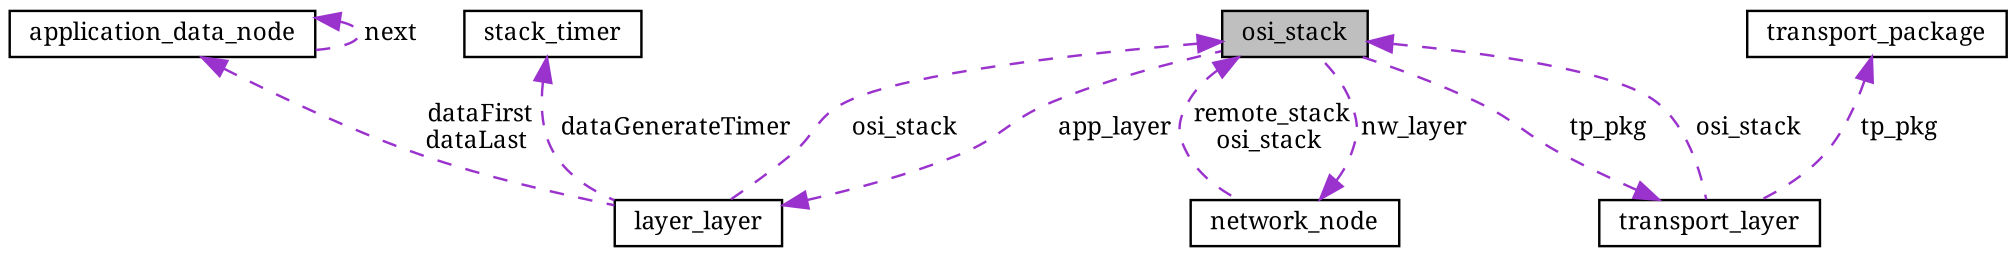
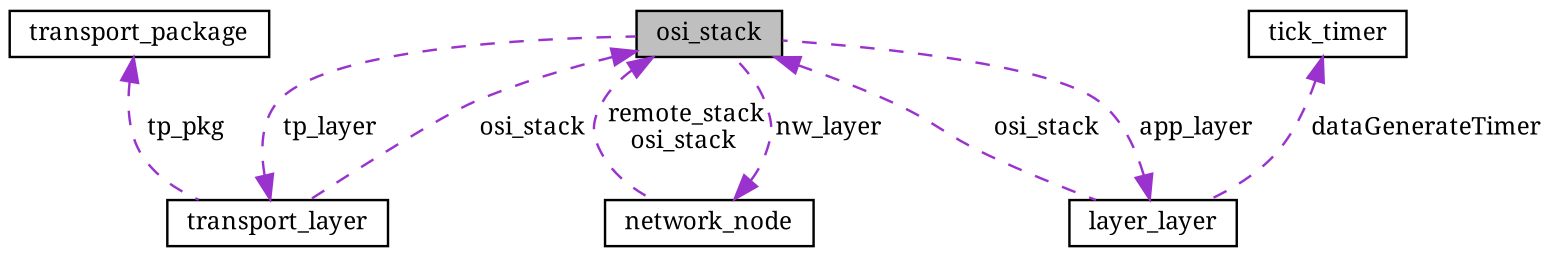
(162, 34) -> none
(553, 34) -> (1328, 34)
(1605, 129) -> (327, 129)
